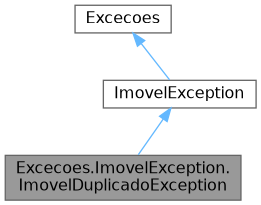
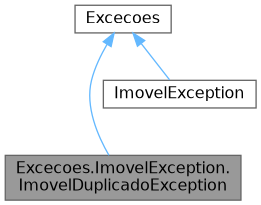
(151, 137) -> (90, 100)
